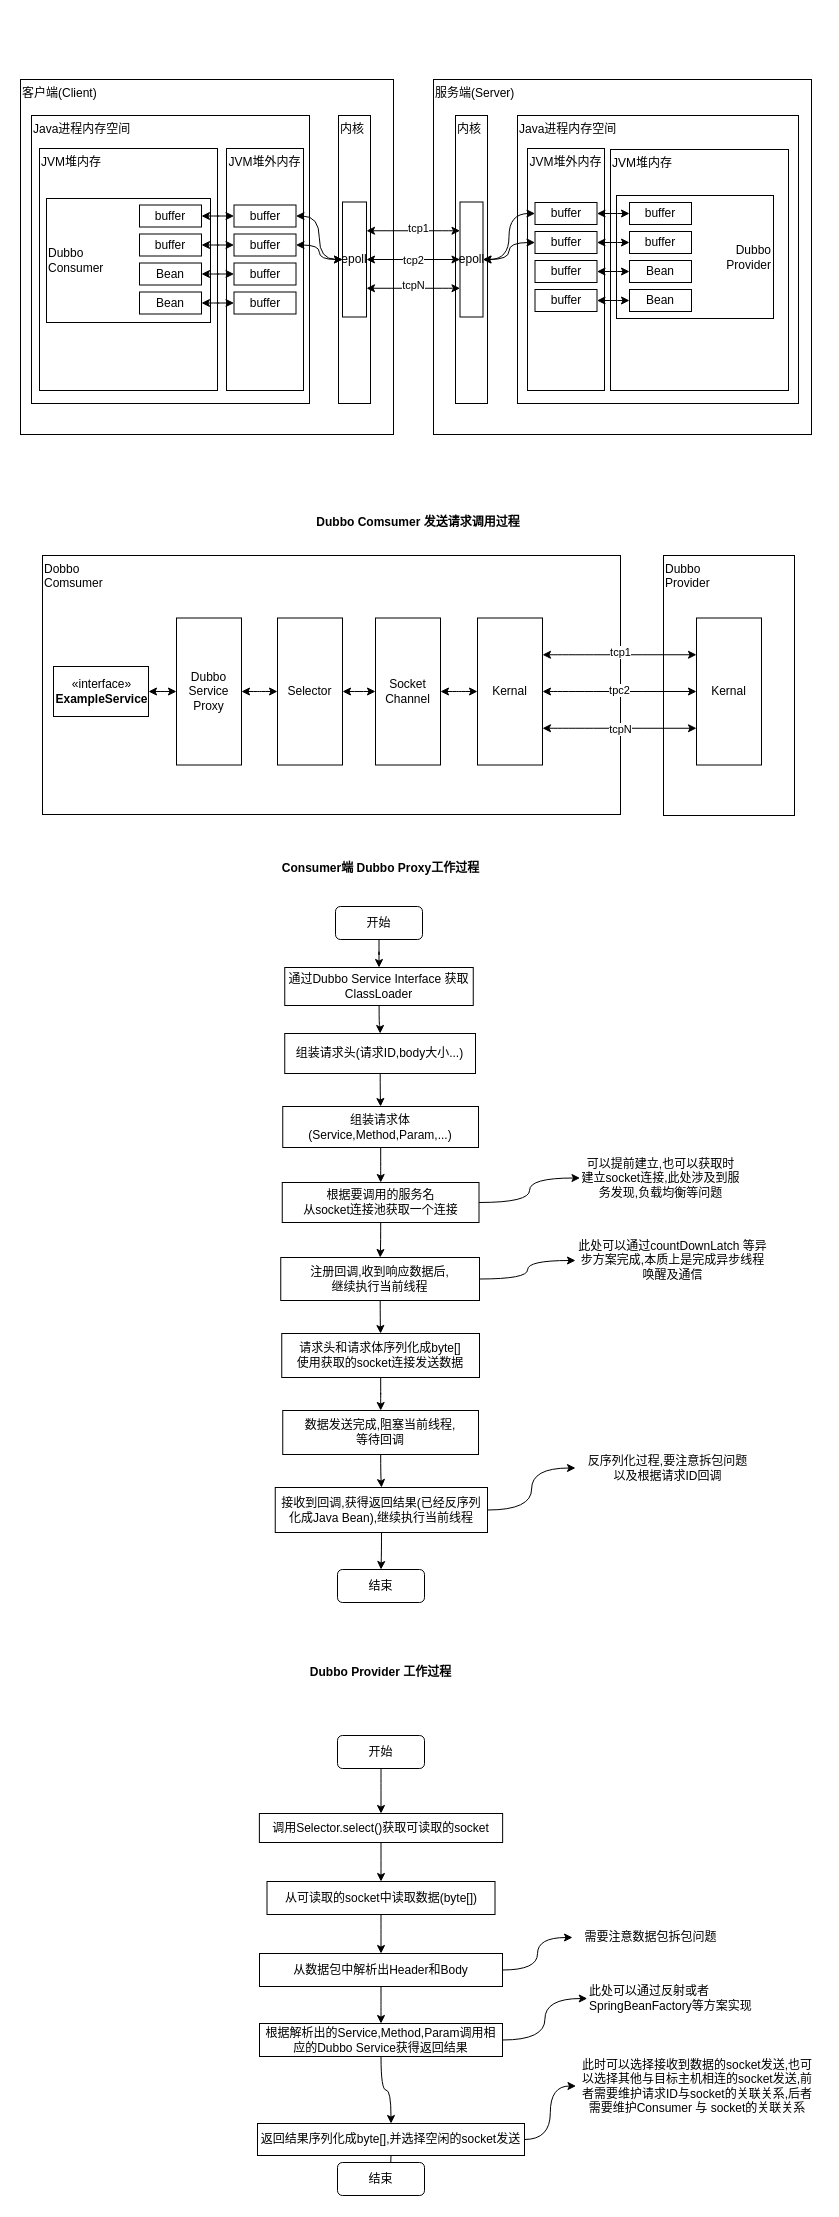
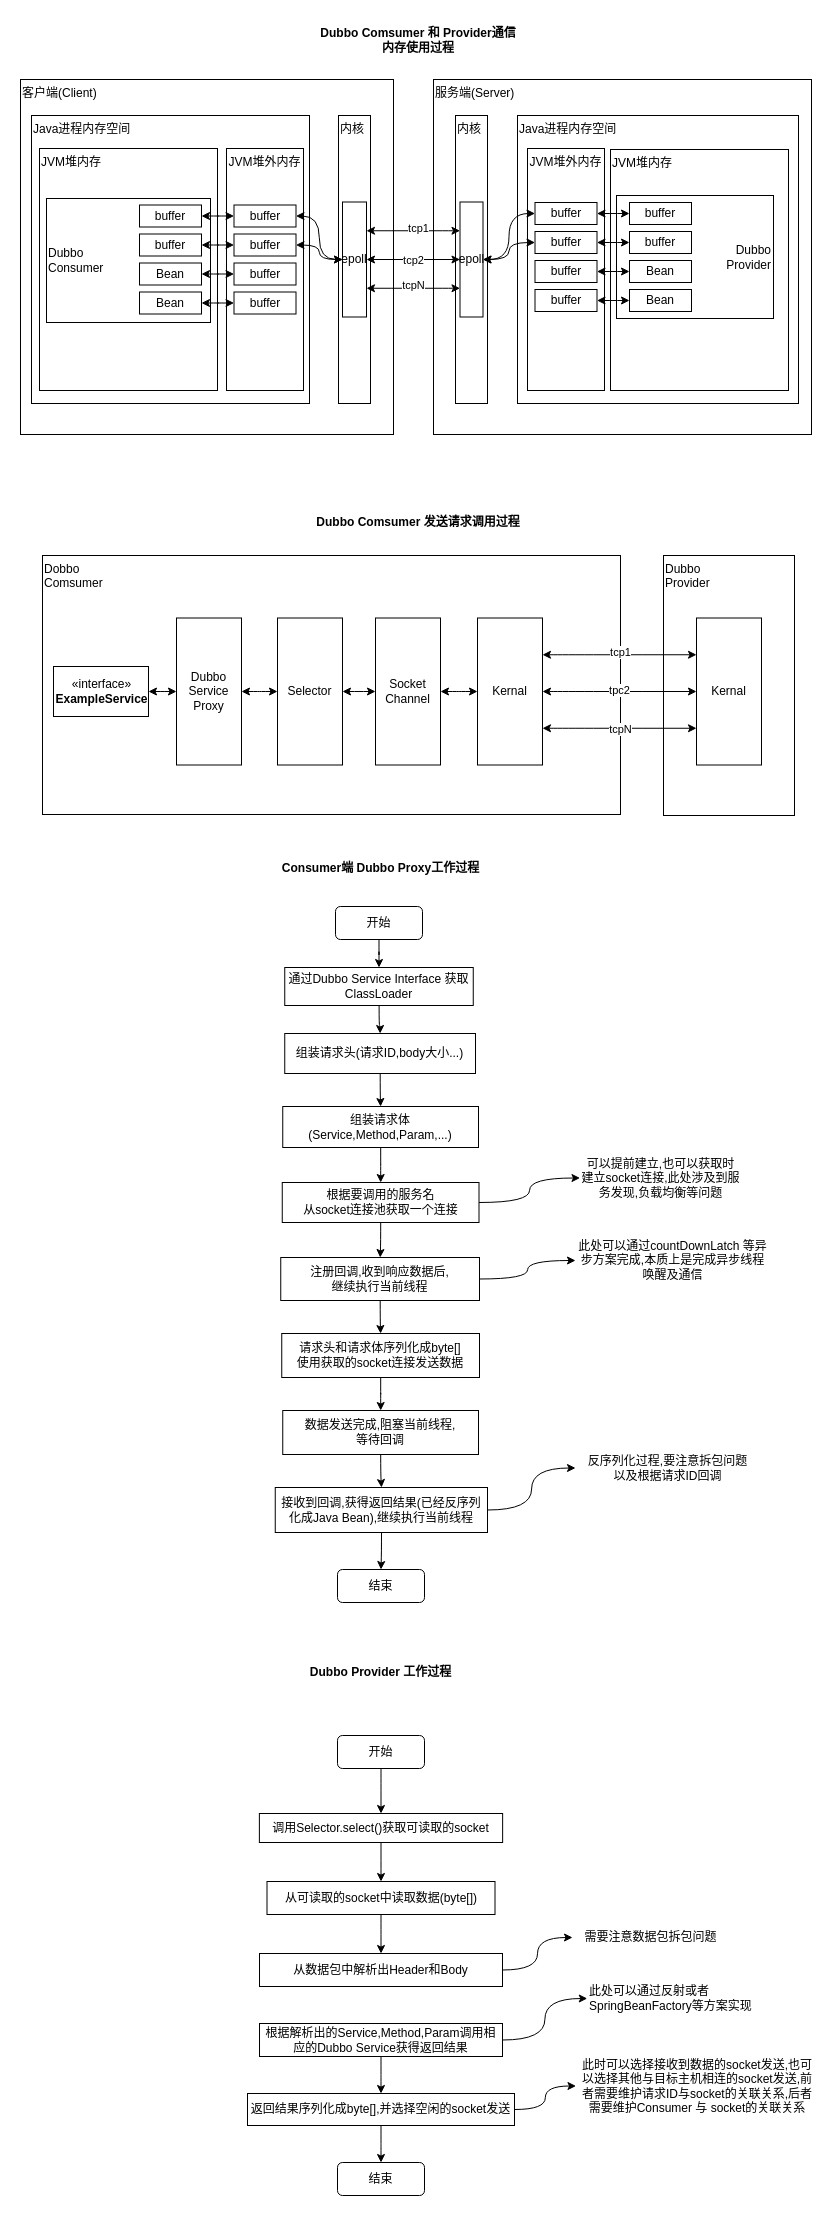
none -> (419, 40)
(381, 2004) -> none
(391, 2140) -> (381, 2110)
